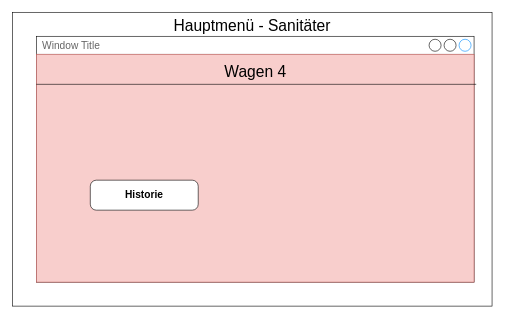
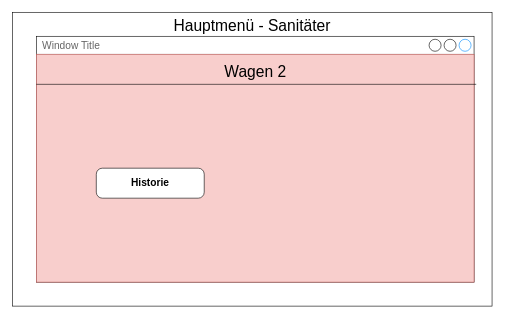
(256, 72) -> (256, 72)
(144, 195) -> (150, 183)
